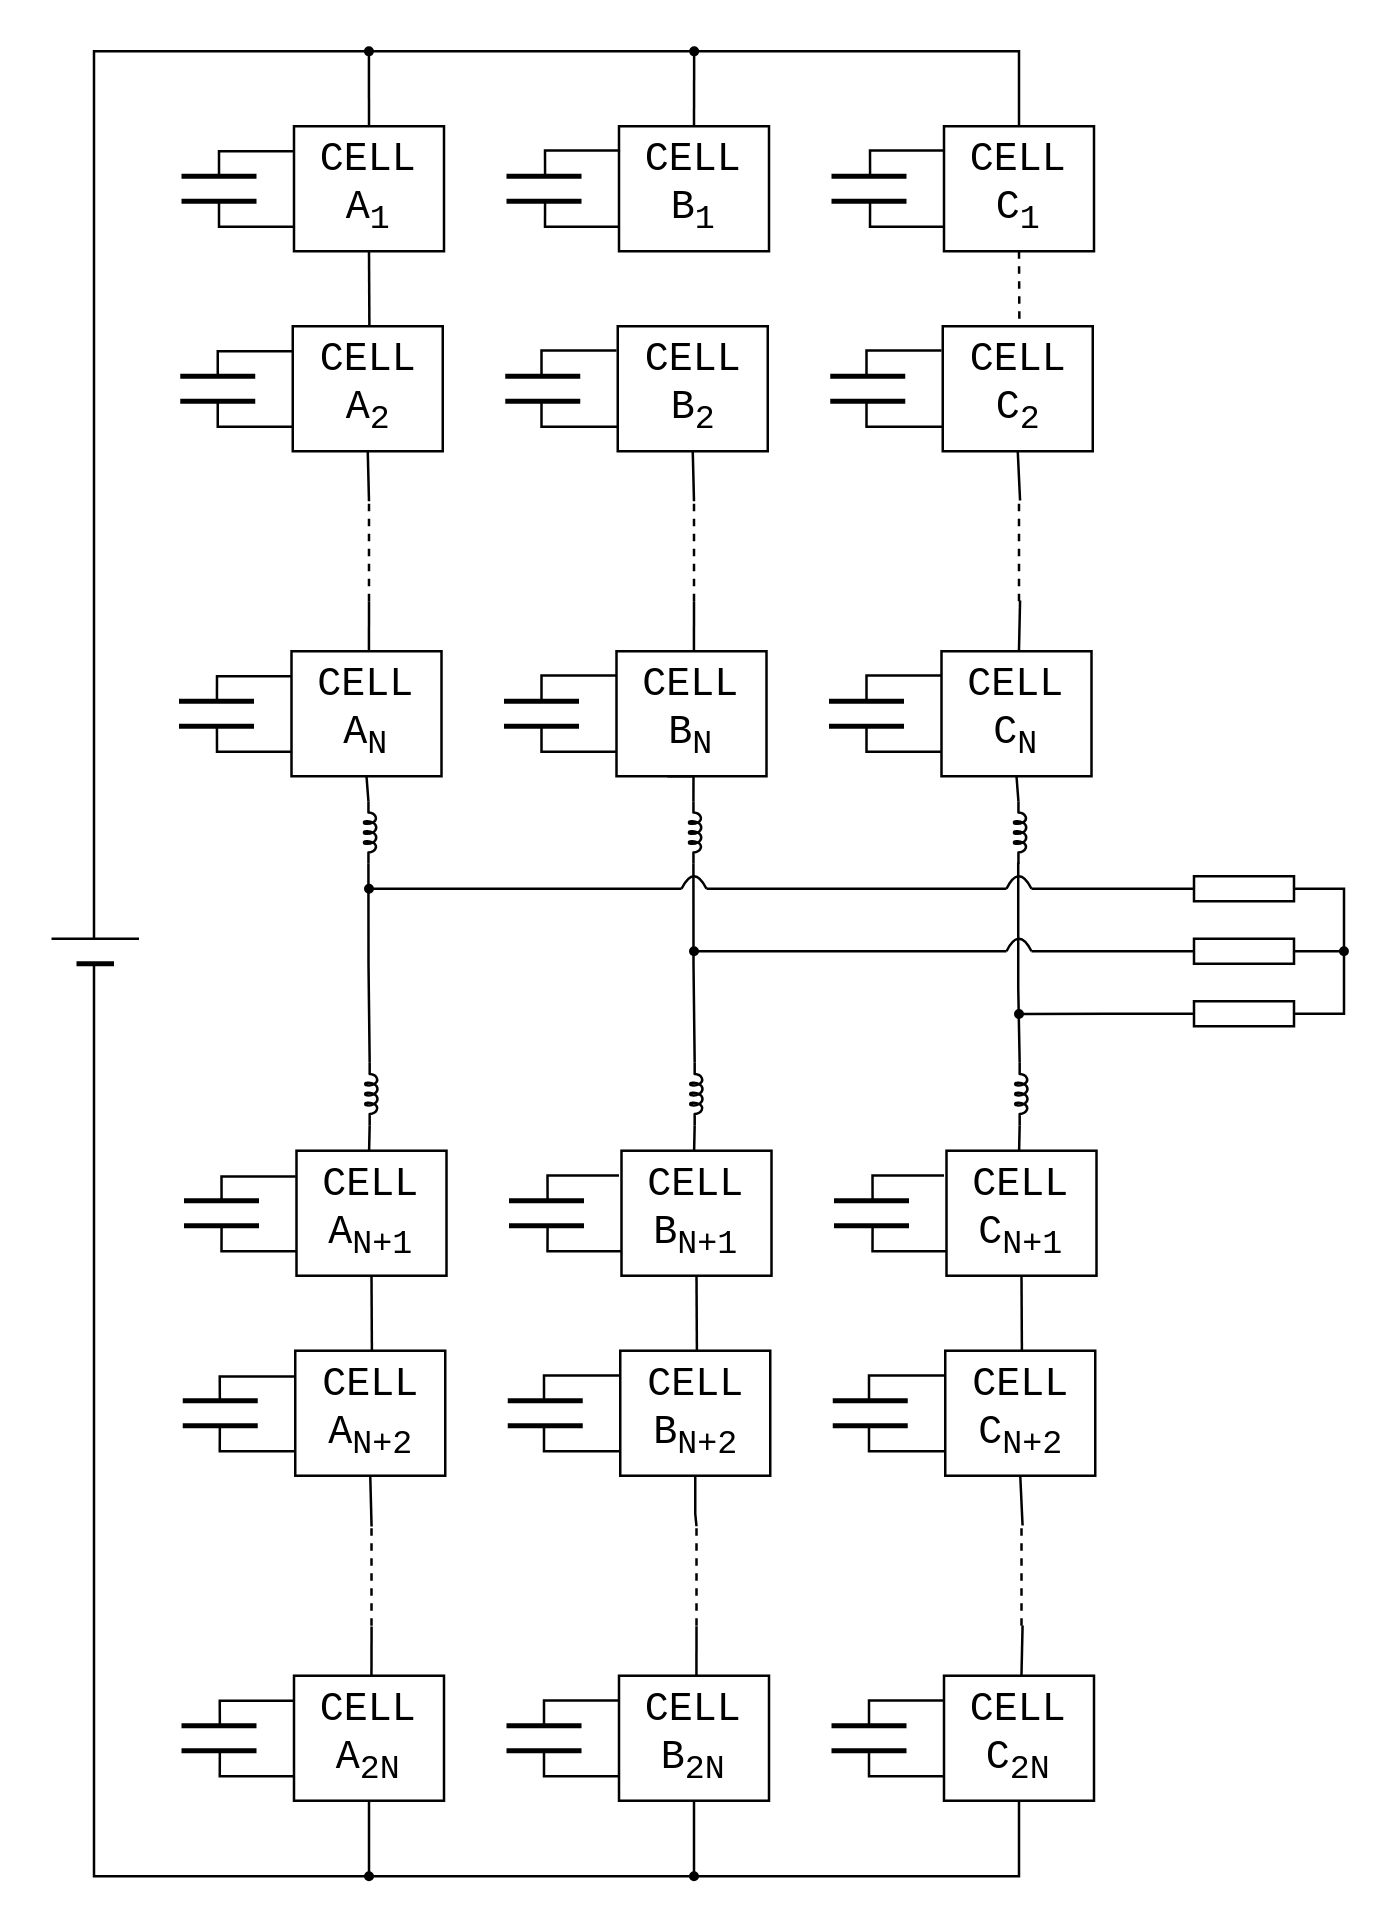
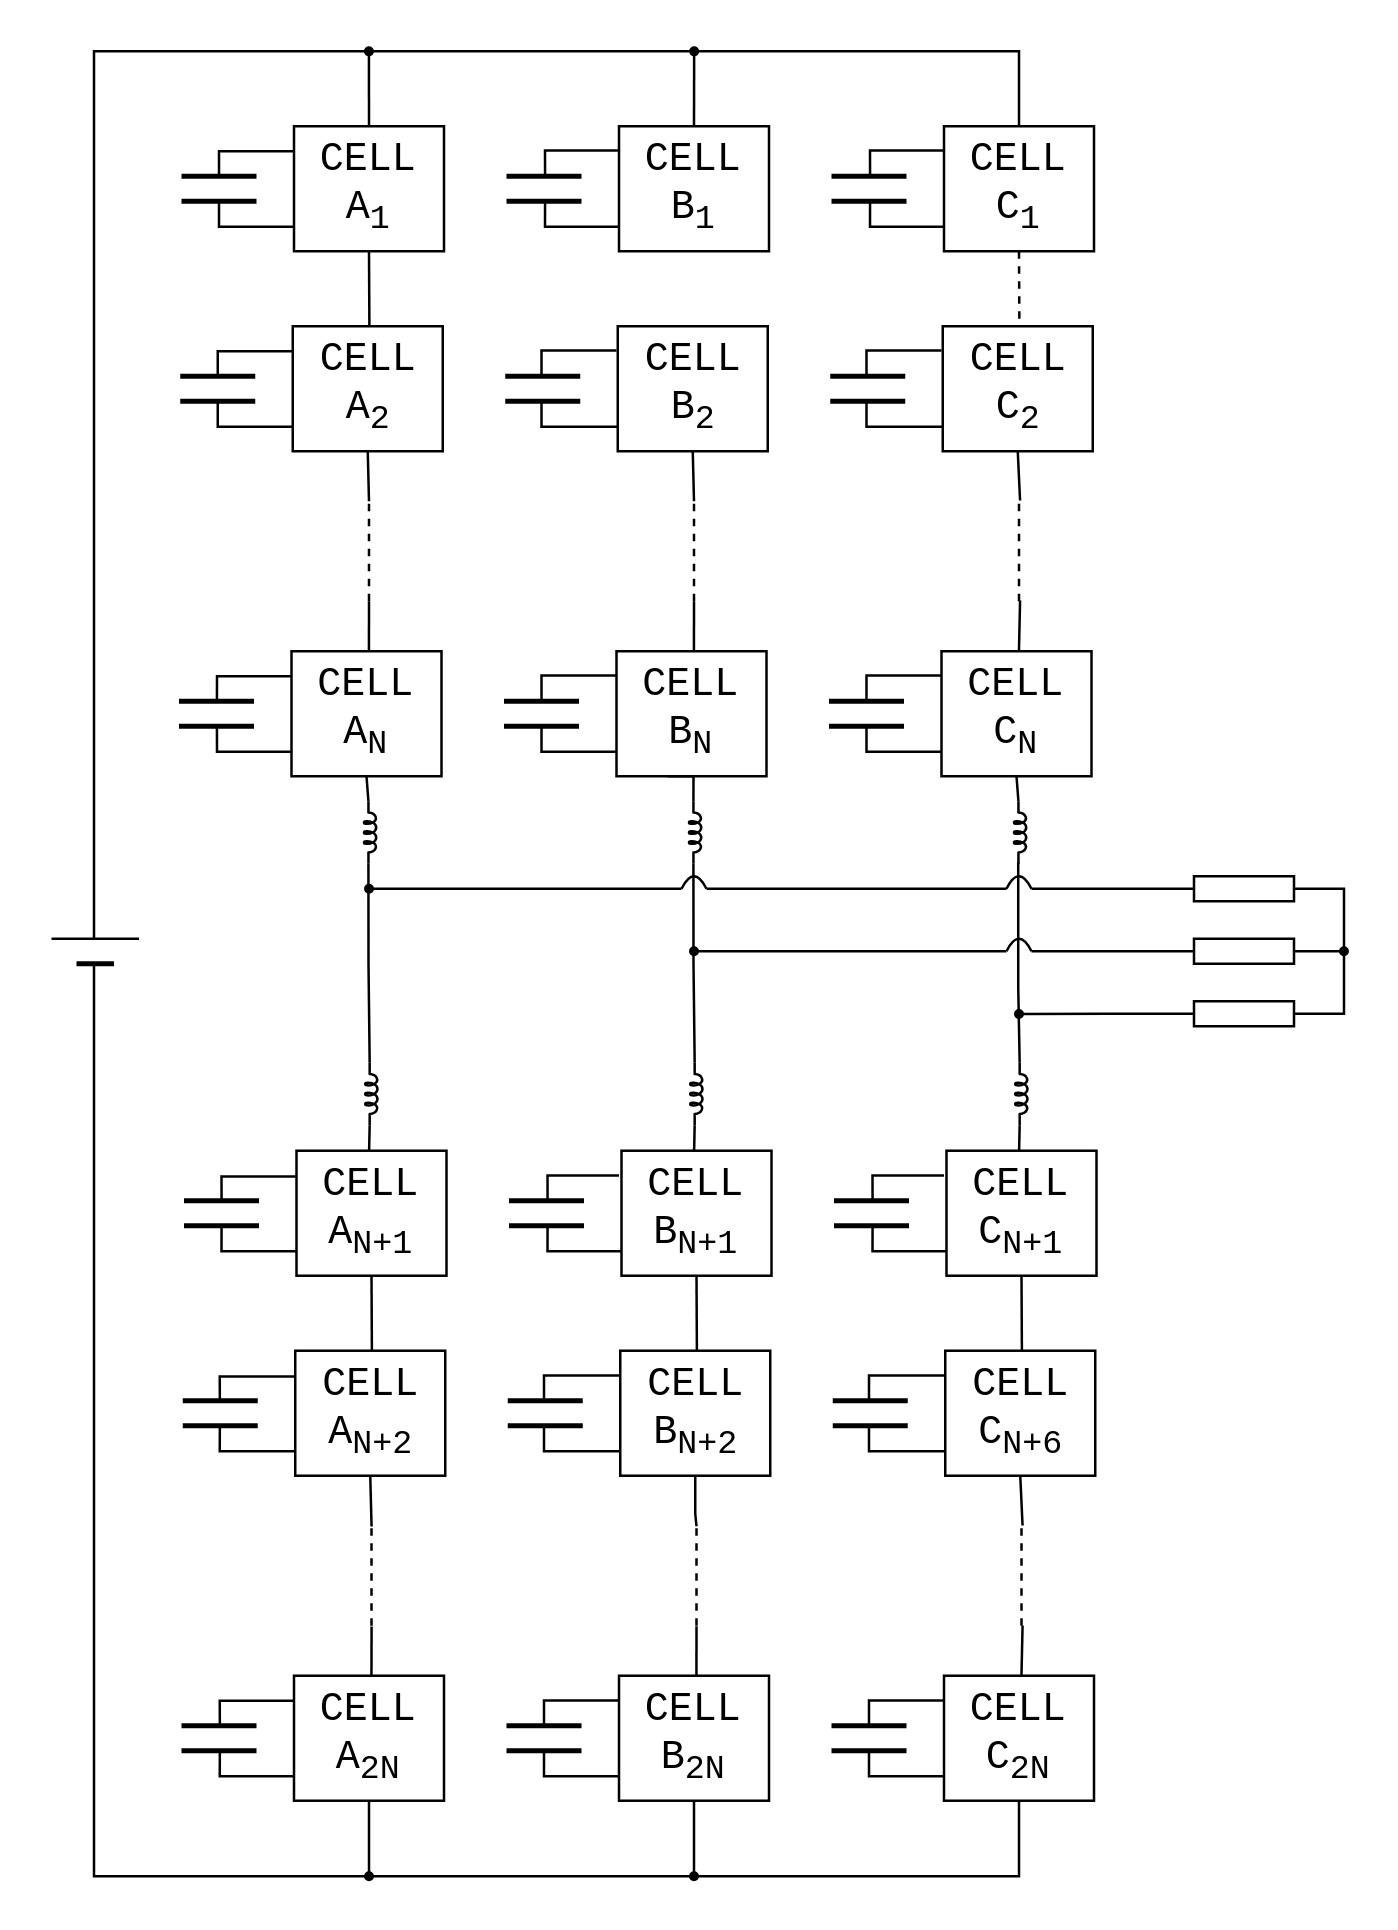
(1021, 1414) -> (1021, 1414)
